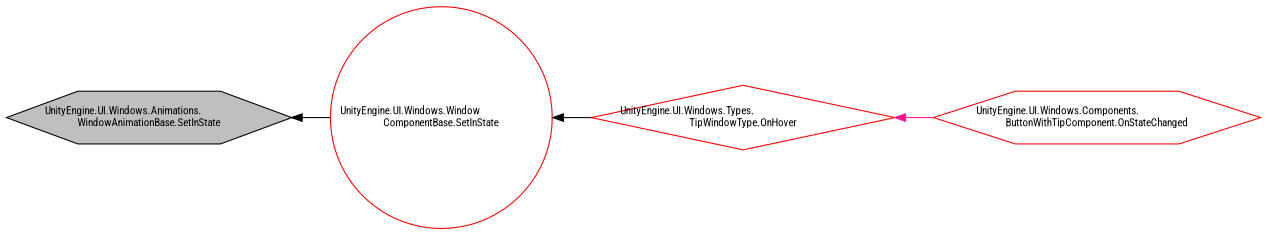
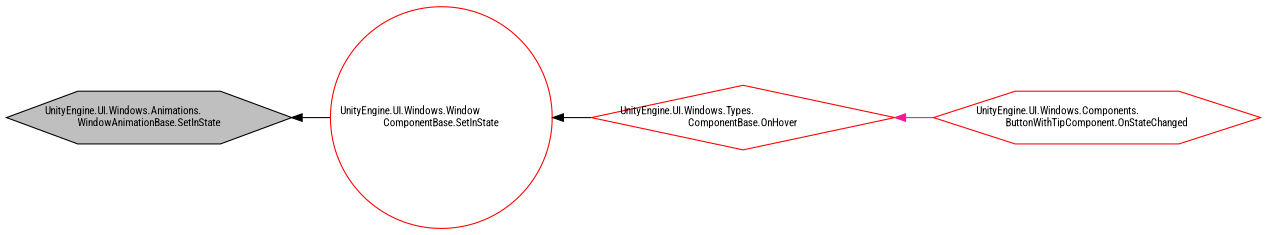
(743, 118) -> (743, 118)
